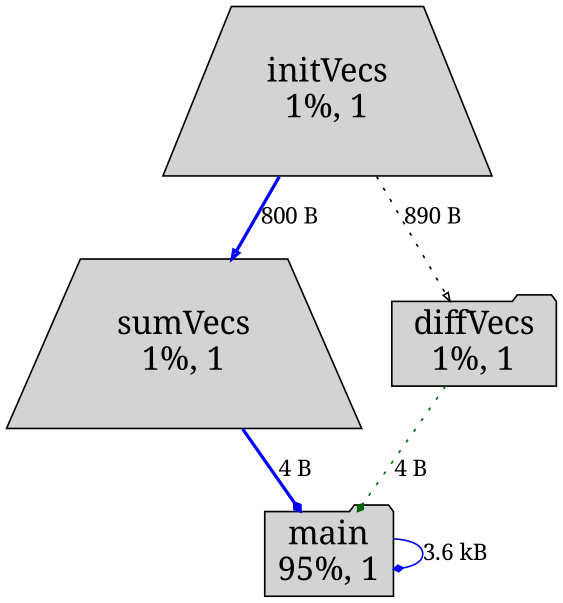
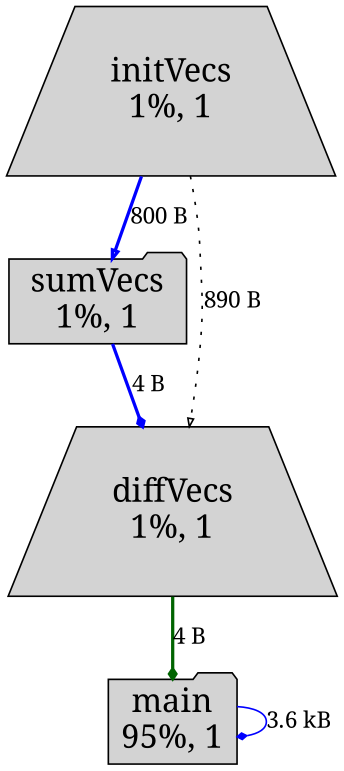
(184, 344) -> (98, 301)
(474, 344) -> (173, 512)
(404, 445) -> (173, 633)
(268, 466) -> (126, 381)
